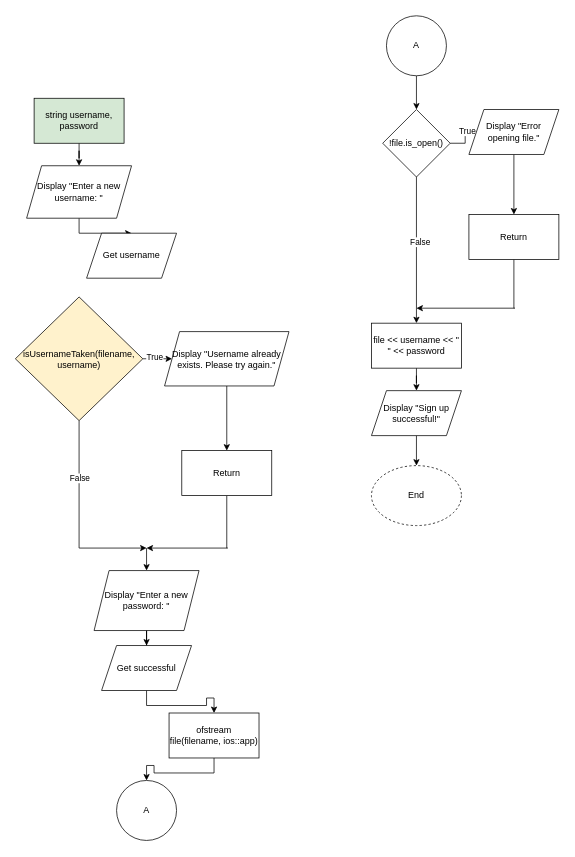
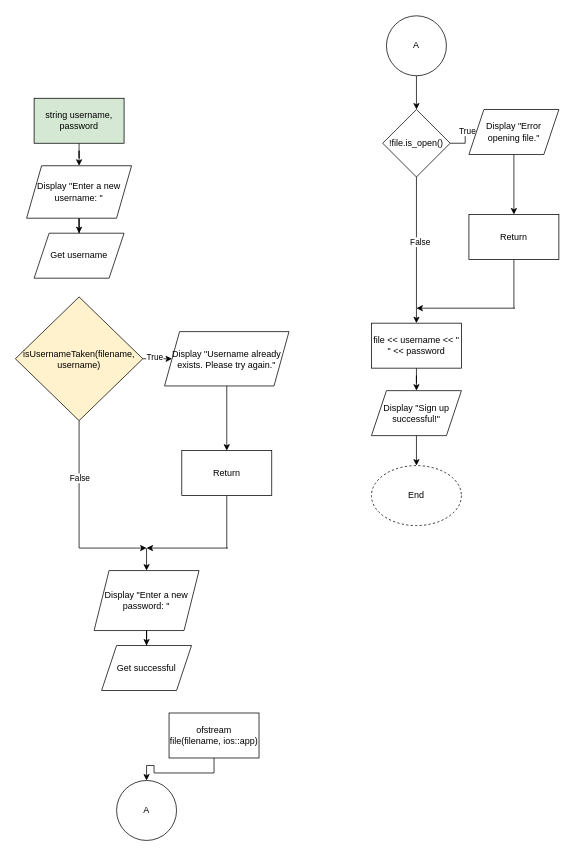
(132, 255) -> (79, 255)
(181, 705) -> none
